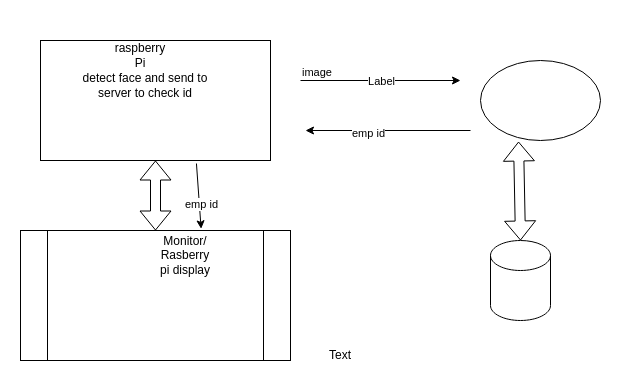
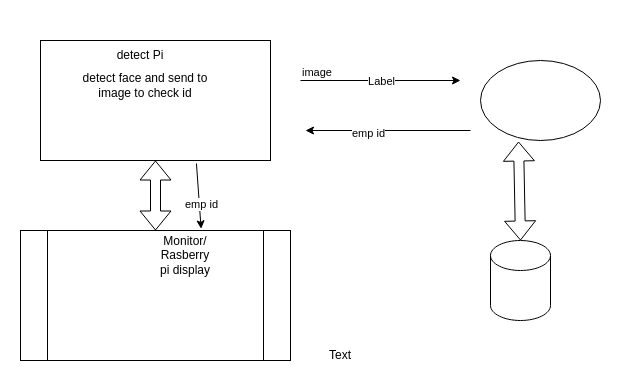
(141, 56) -> (141, 56)
(146, 86) -> (146, 86)
